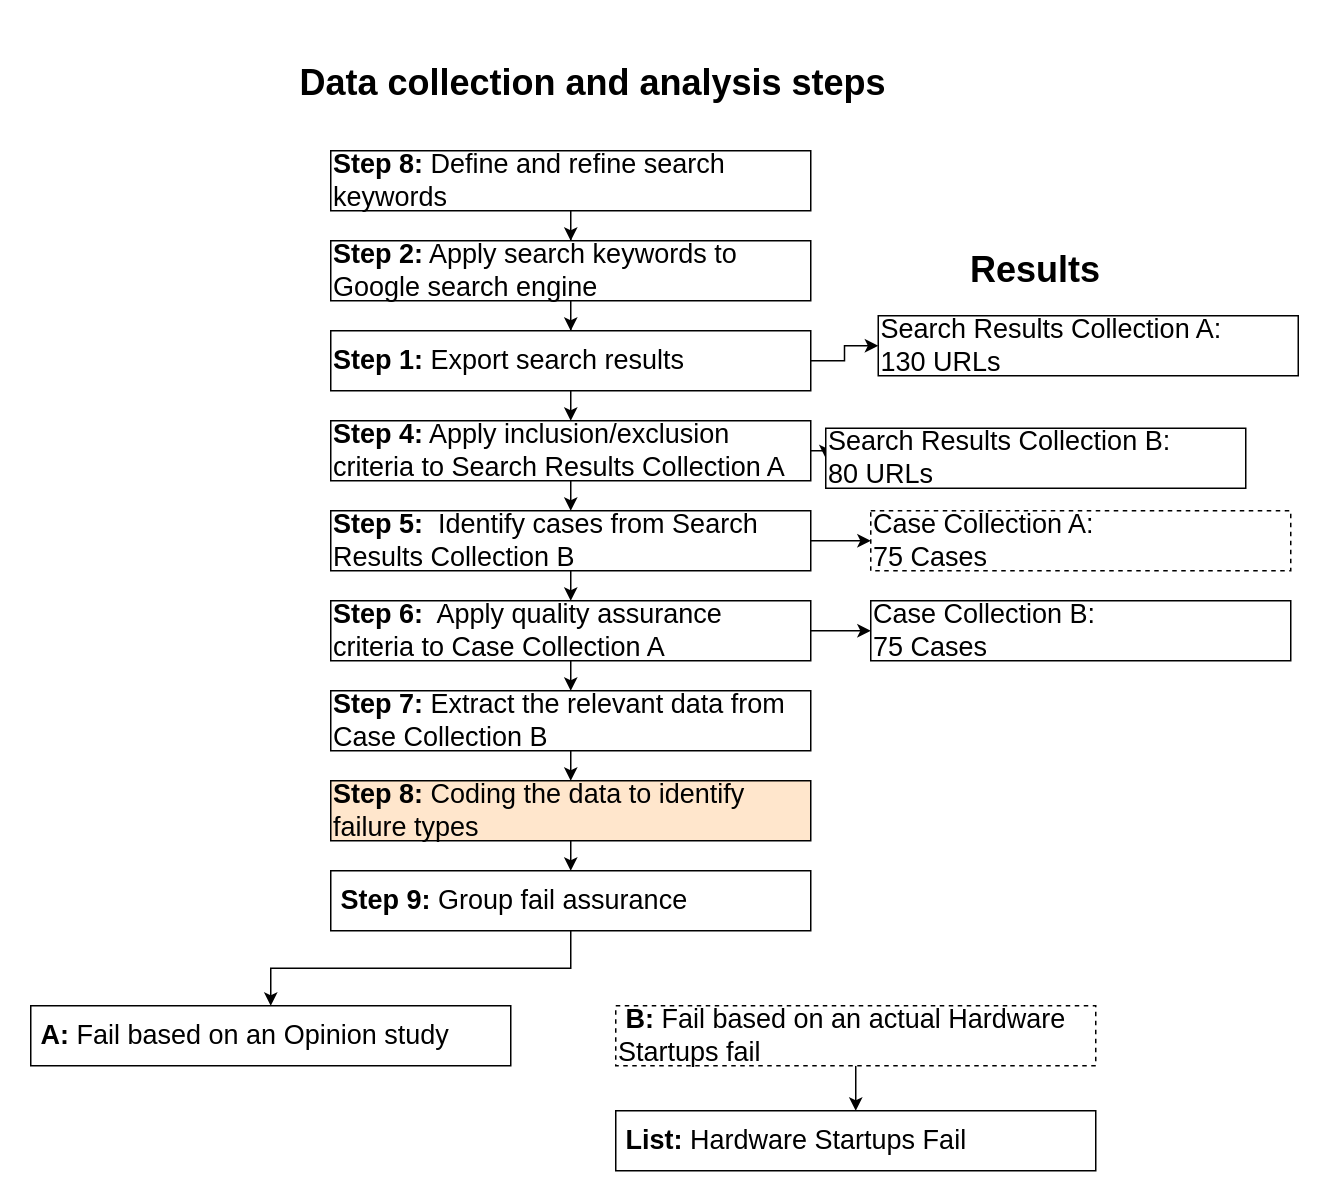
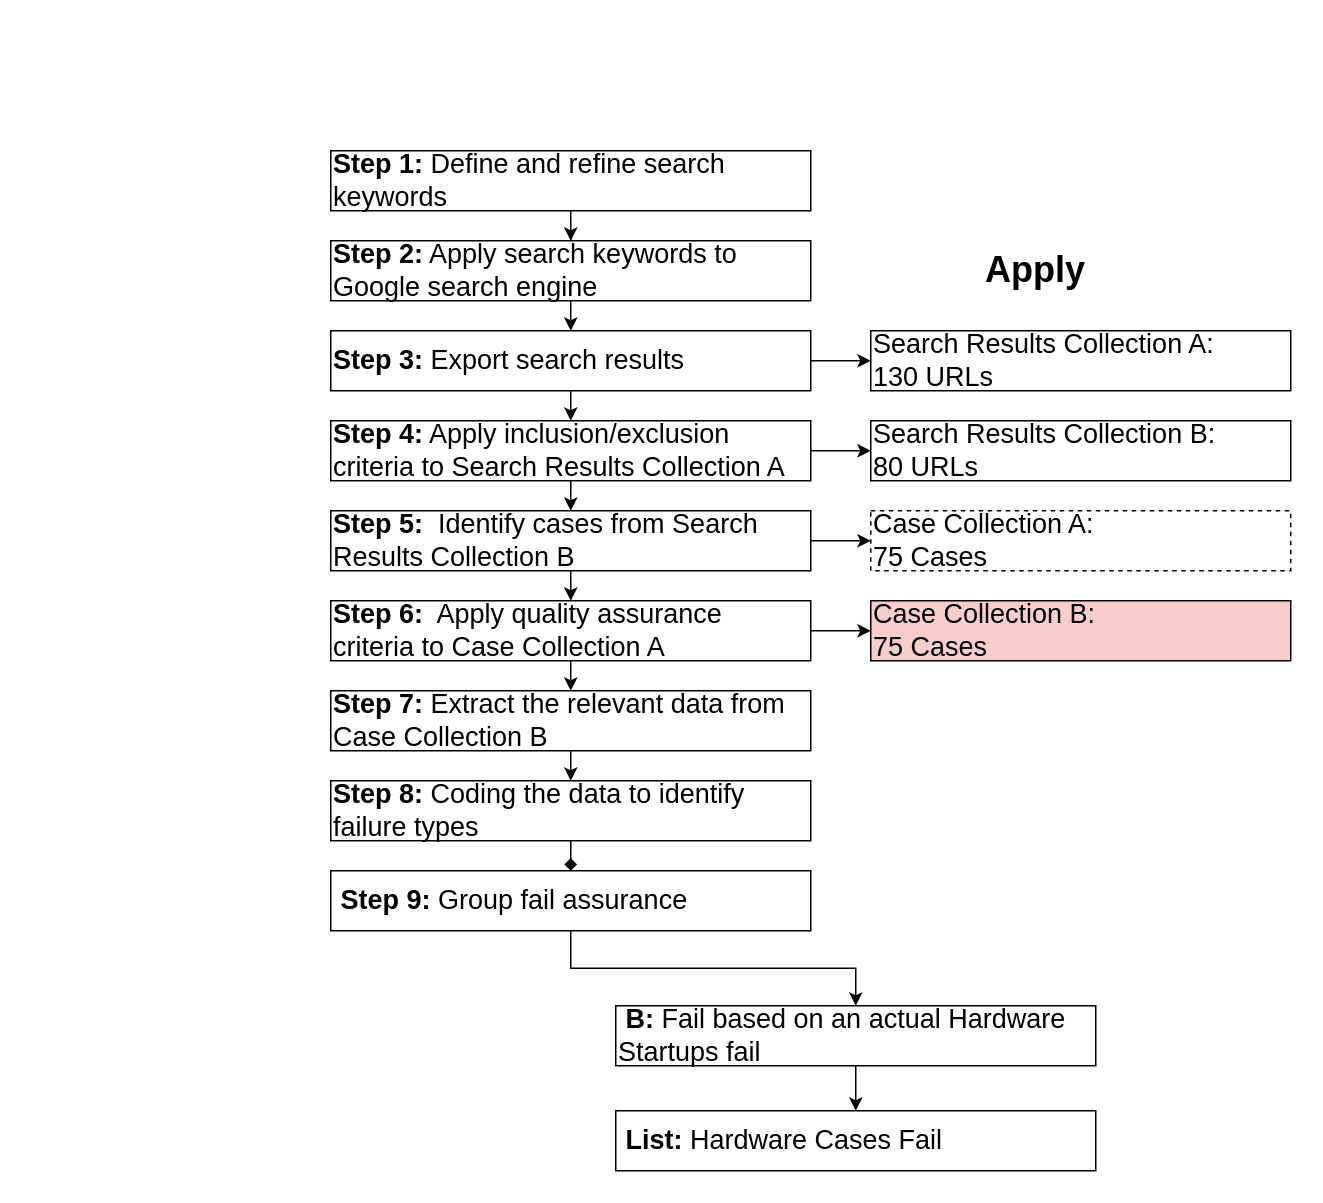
(593, 83) -> none
(519, 181) -> (519, 181)
(1036, 271) -> (1036, 271)
(1088, 346) -> (1081, 361)
(466, 361) -> (466, 361)
(1036, 458) -> (1081, 451)
(1081, 631) -> (1081, 631)
(571, 811) -> (571, 811)
(571, 859) -> (571, 858)
(406, 968) -> none
none -> (728, 968)
(271, 1036) -> none
(856, 1036) -> (856, 1036)
(743, 1141) -> (728, 1141)
